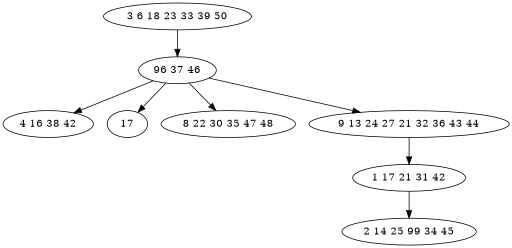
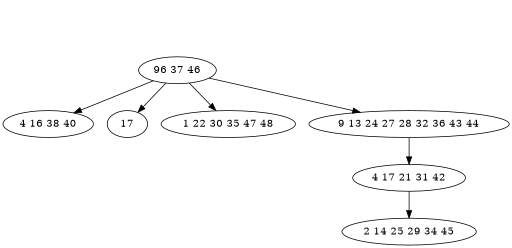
(177, 16) -> none
(48, 124) -> (48, 124)
(228, 124) -> (228, 124)
(409, 124) -> (409, 124)
(409, 178) -> (409, 178)
(409, 232) -> (409, 232)
